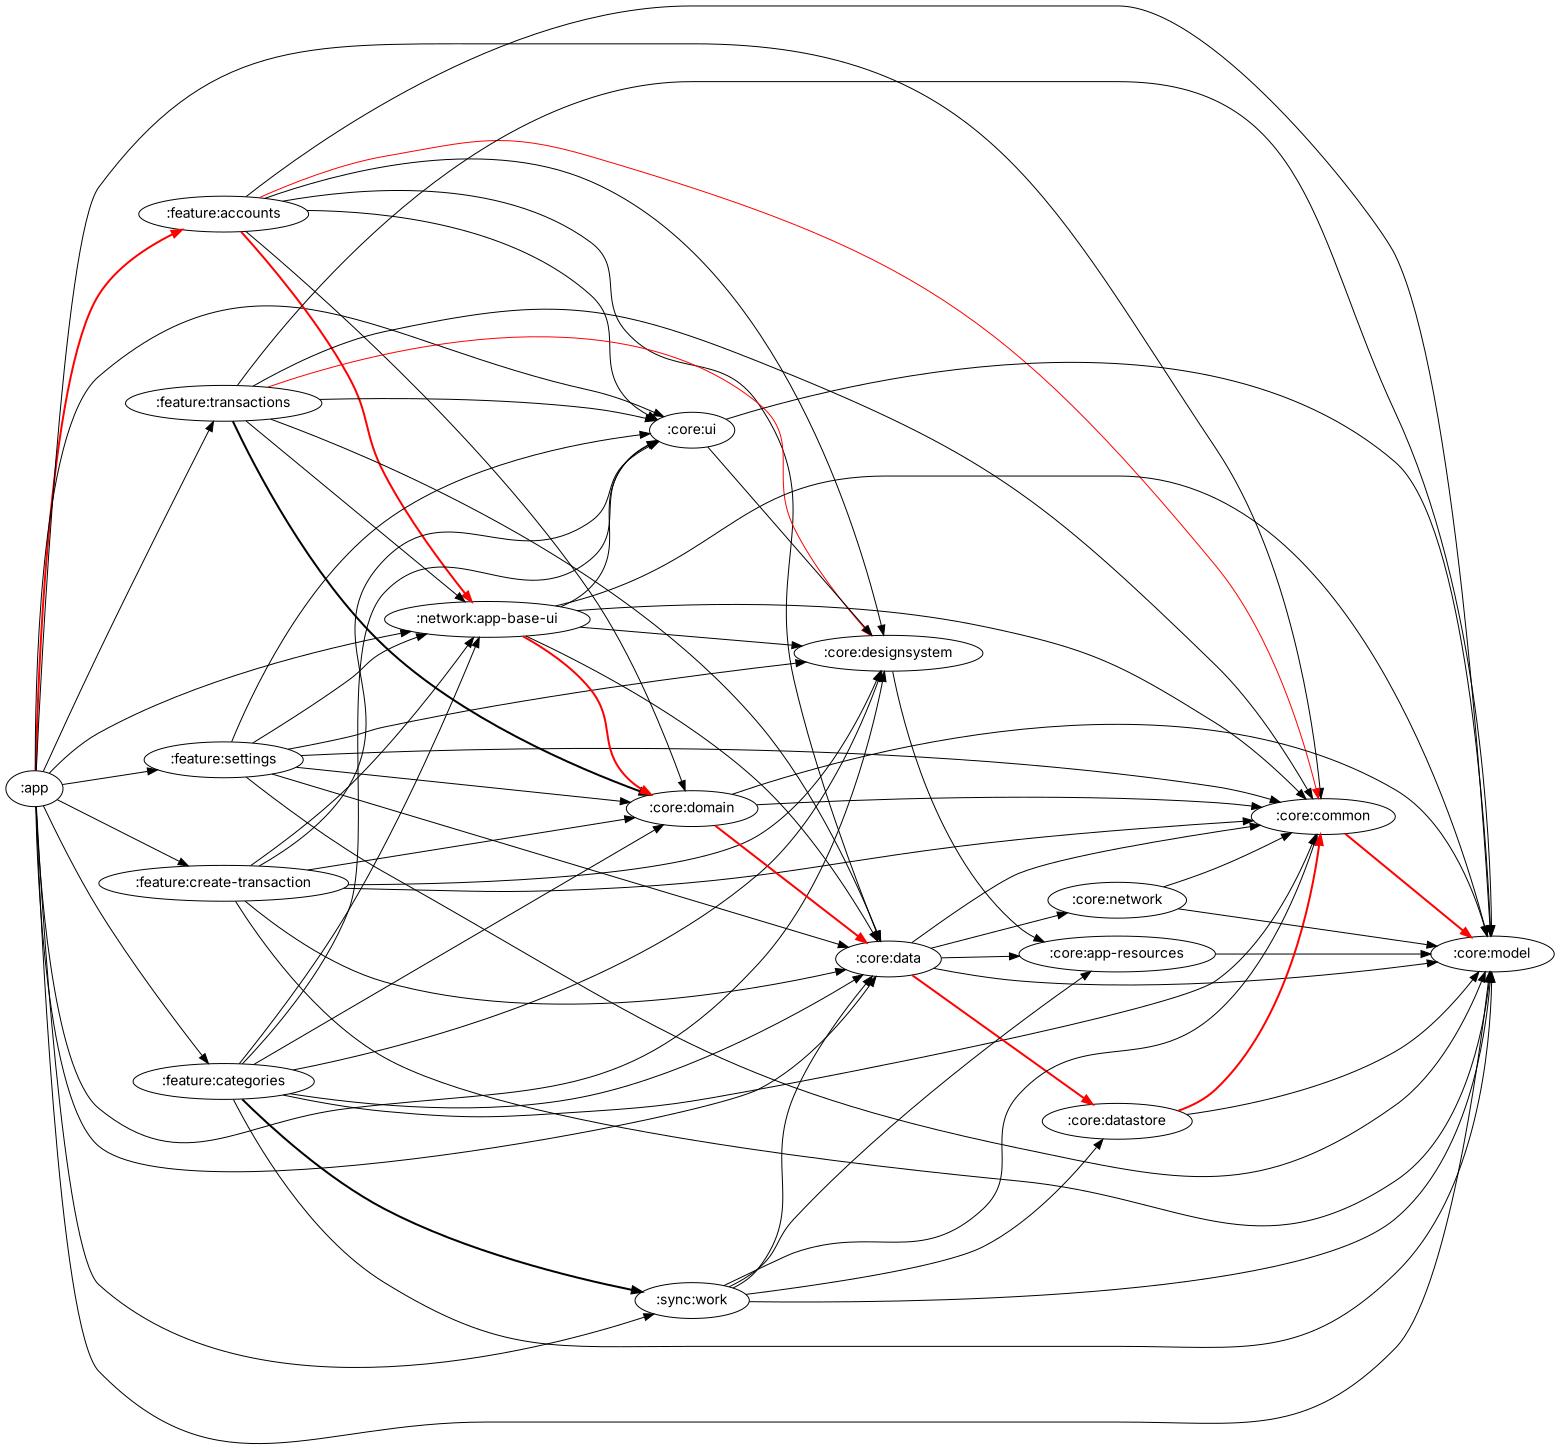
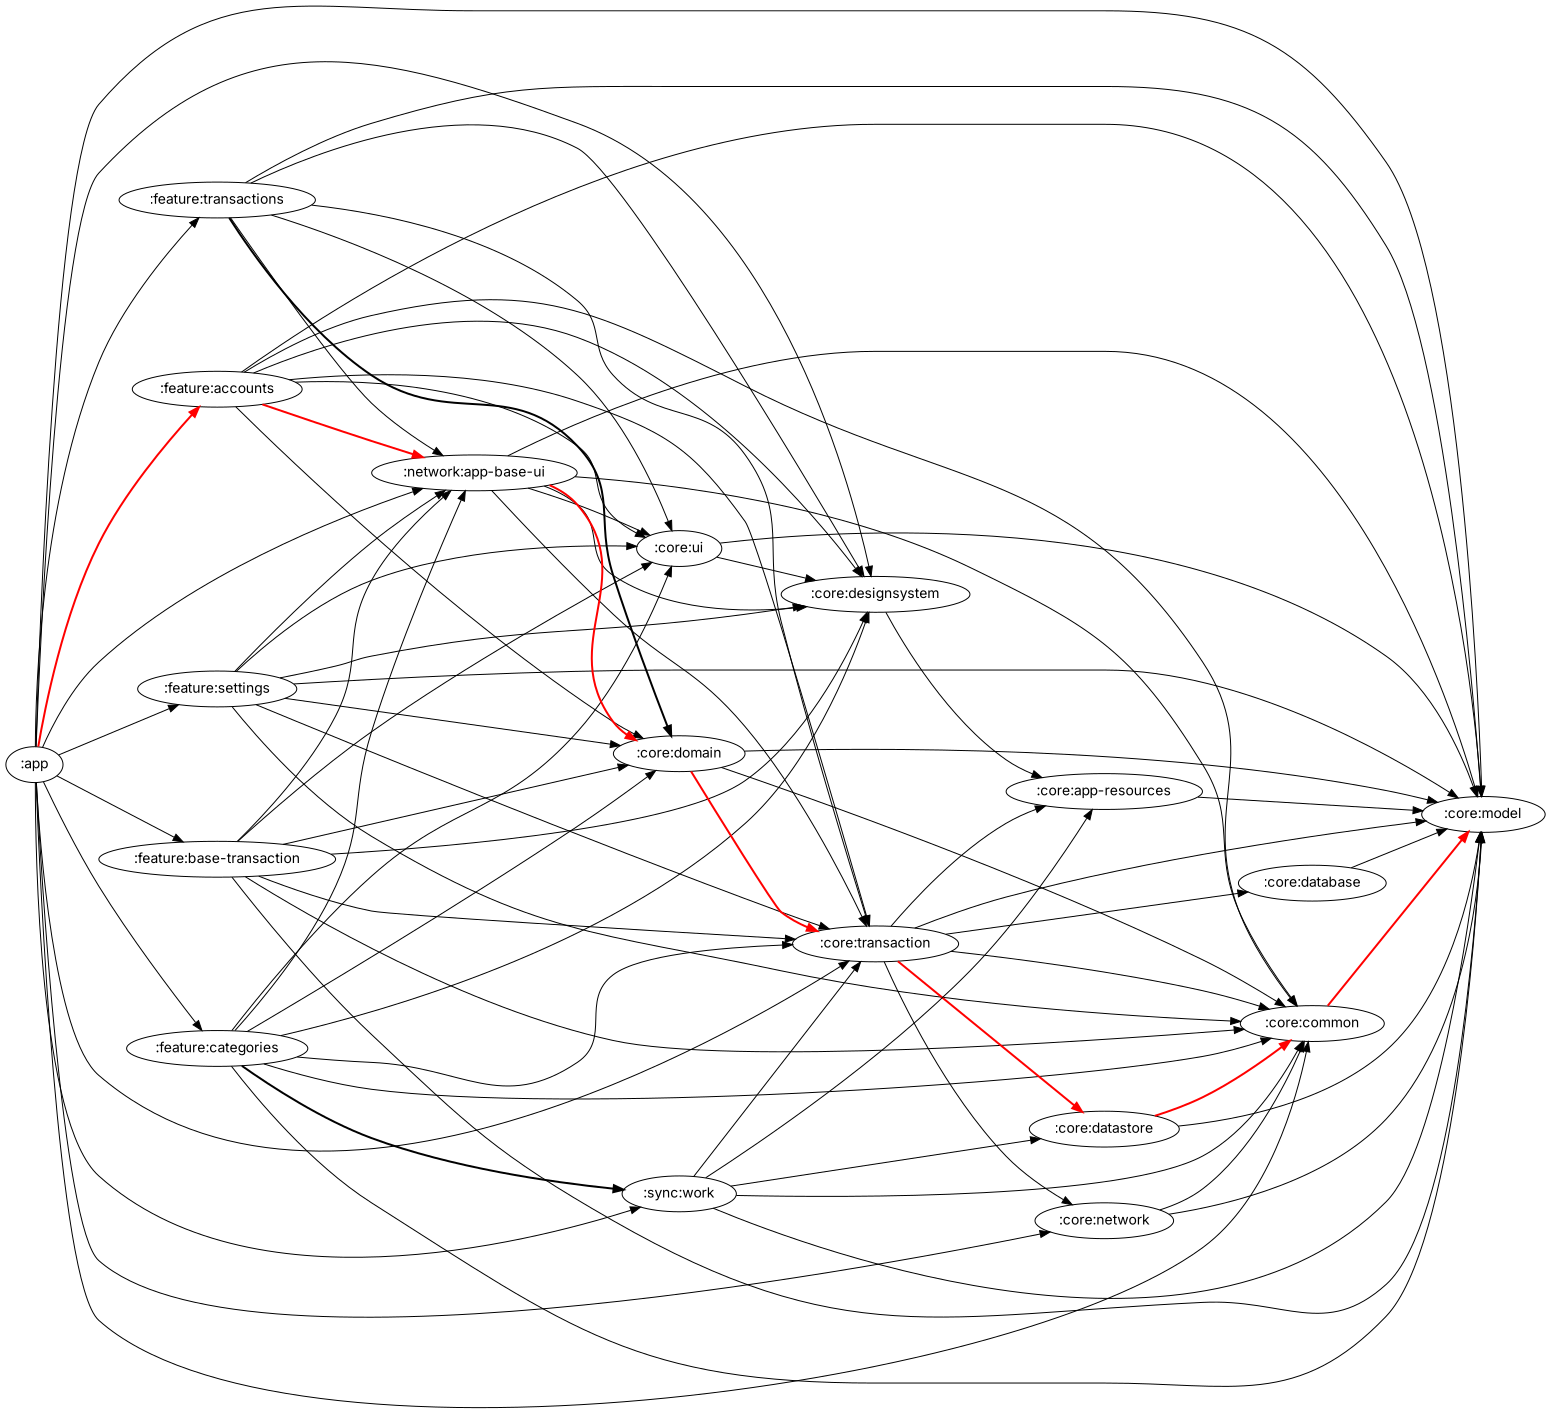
(902, 276) -> (917, 457)
(176, 327) -> (325, 1315)
(626, 345) -> (633, 211)
(843, 397) -> none
(224, 883) -> (217, 859)
none -> (1312, 883)
(889, 959) -> (876, 944)
